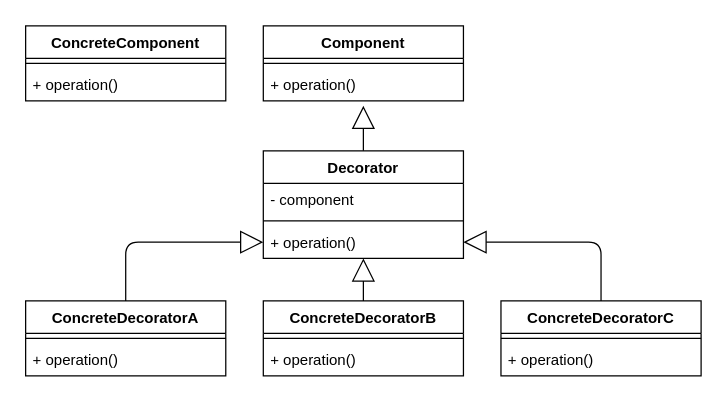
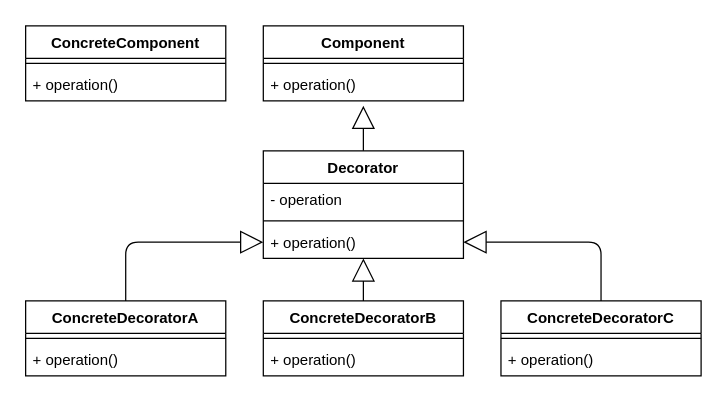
(314, 200) -> (312, 200)
